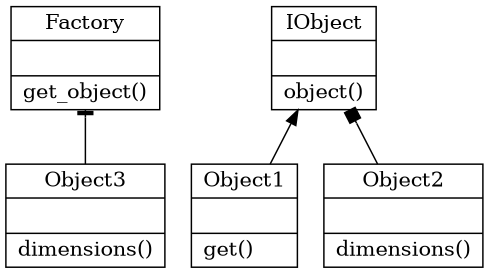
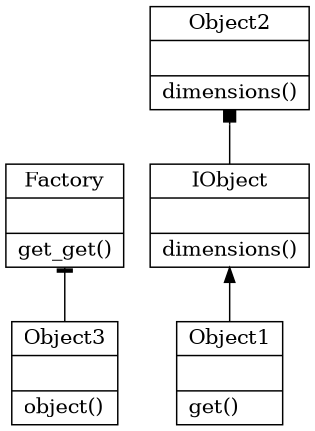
(85, 92) -> (65, 250)
(324, 92) -> (230, 250)
(367, 144) -> (230, 145)
(85, 250) -> (64, 407)
